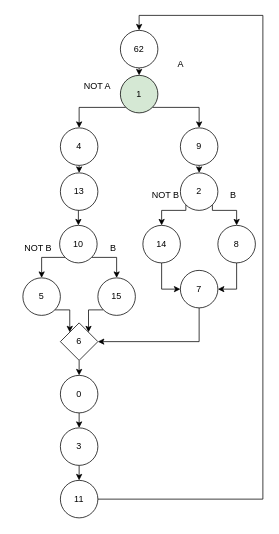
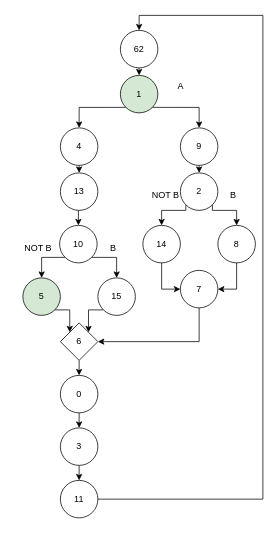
(180, 64) -> (180, 87)
(97, 87) -> none
(42, 297) -> (42, 297)
